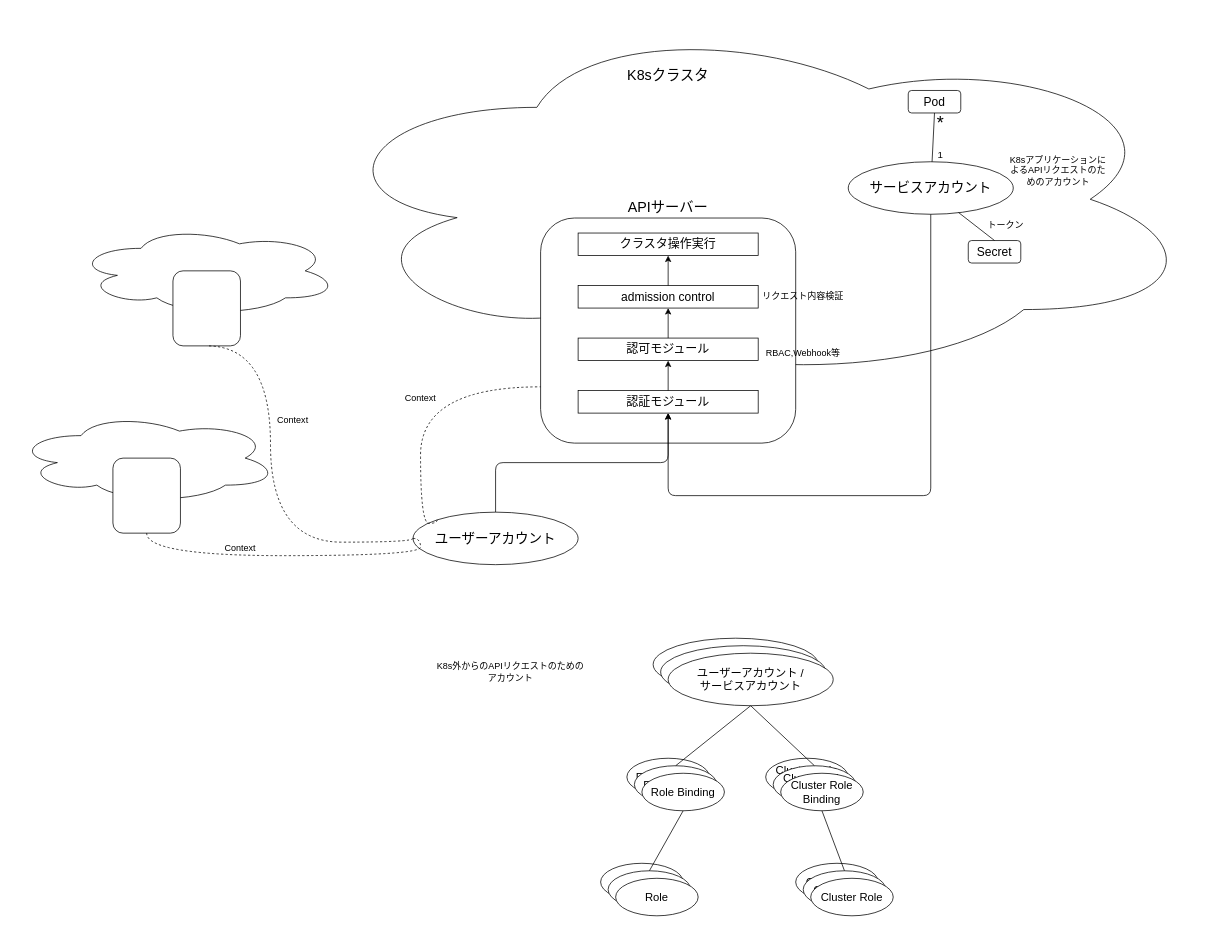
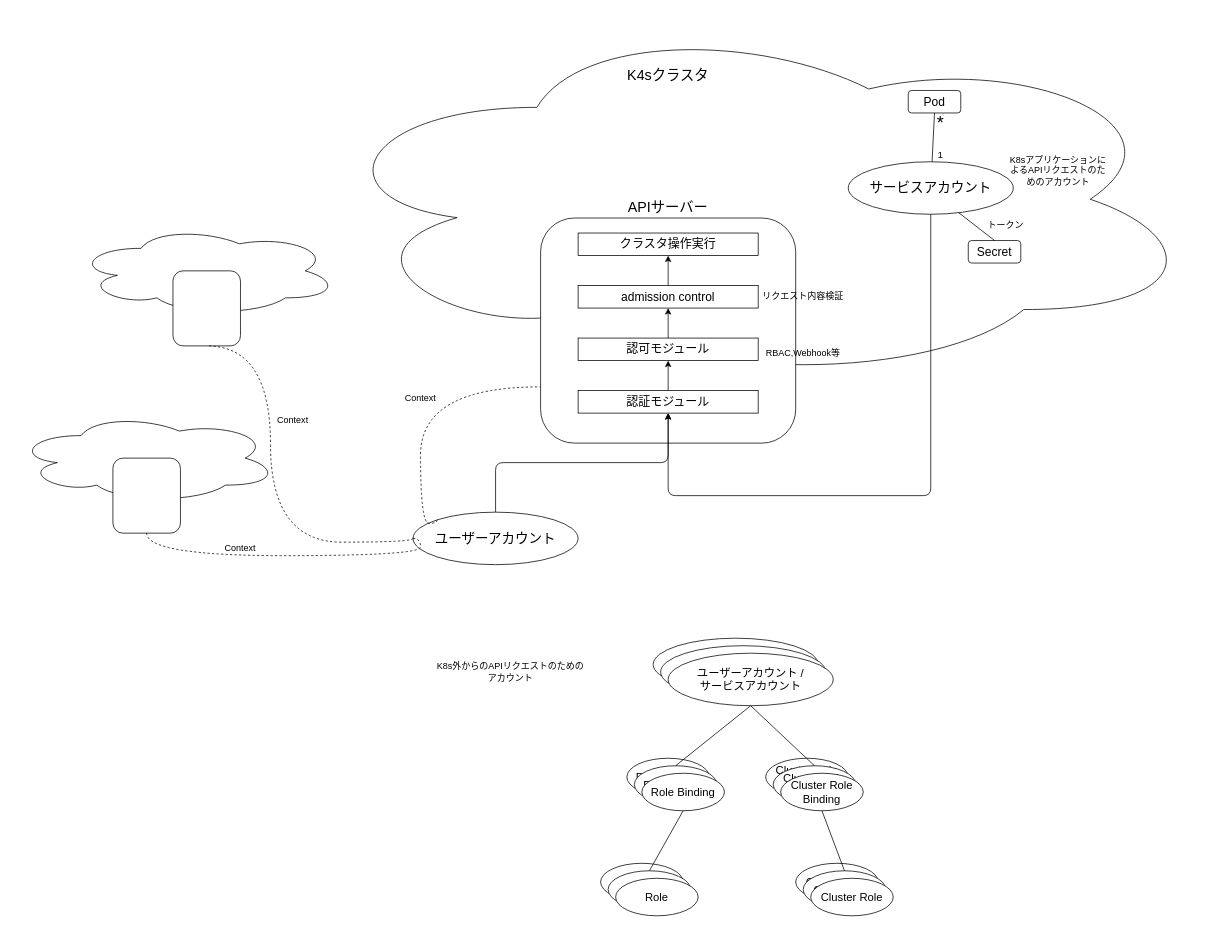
(668, 75) -> (668, 75)
